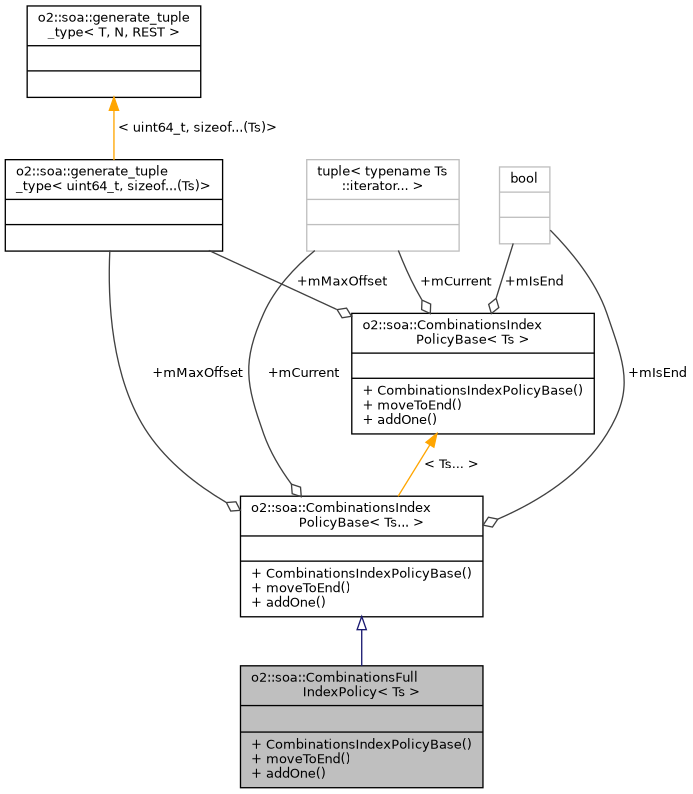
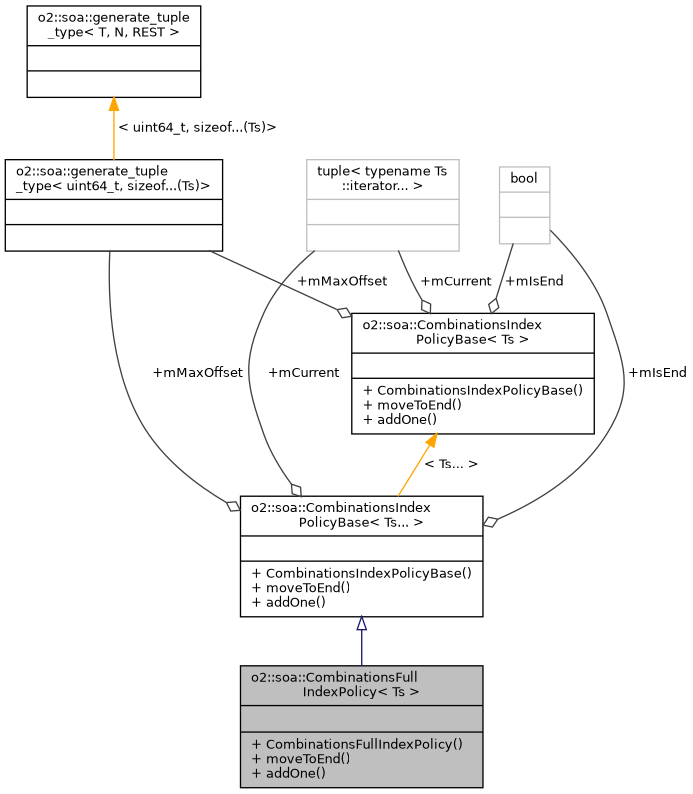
(362, 745) -> (357, 745)
